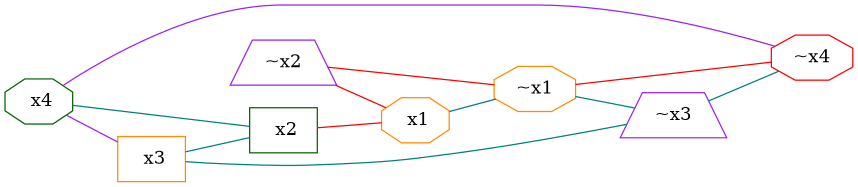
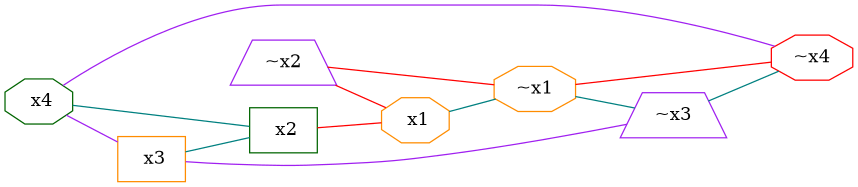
(408, 159) -> (408, 159)
